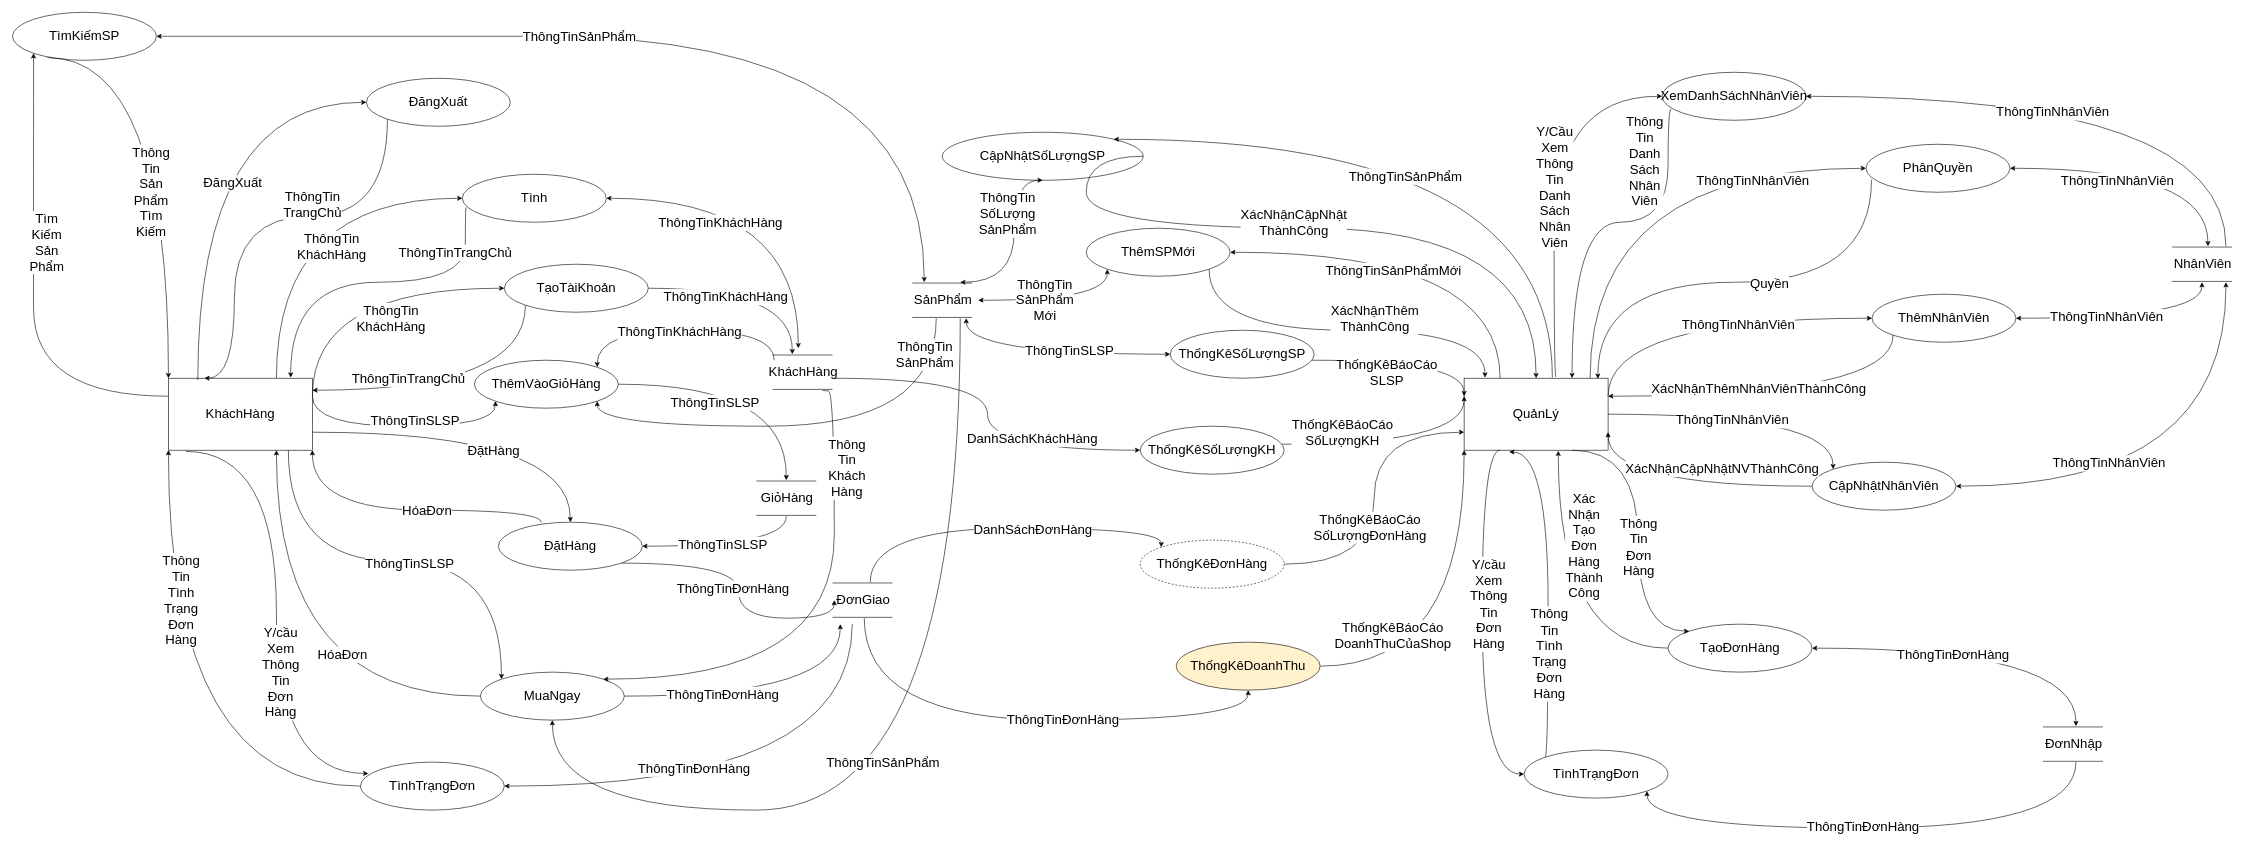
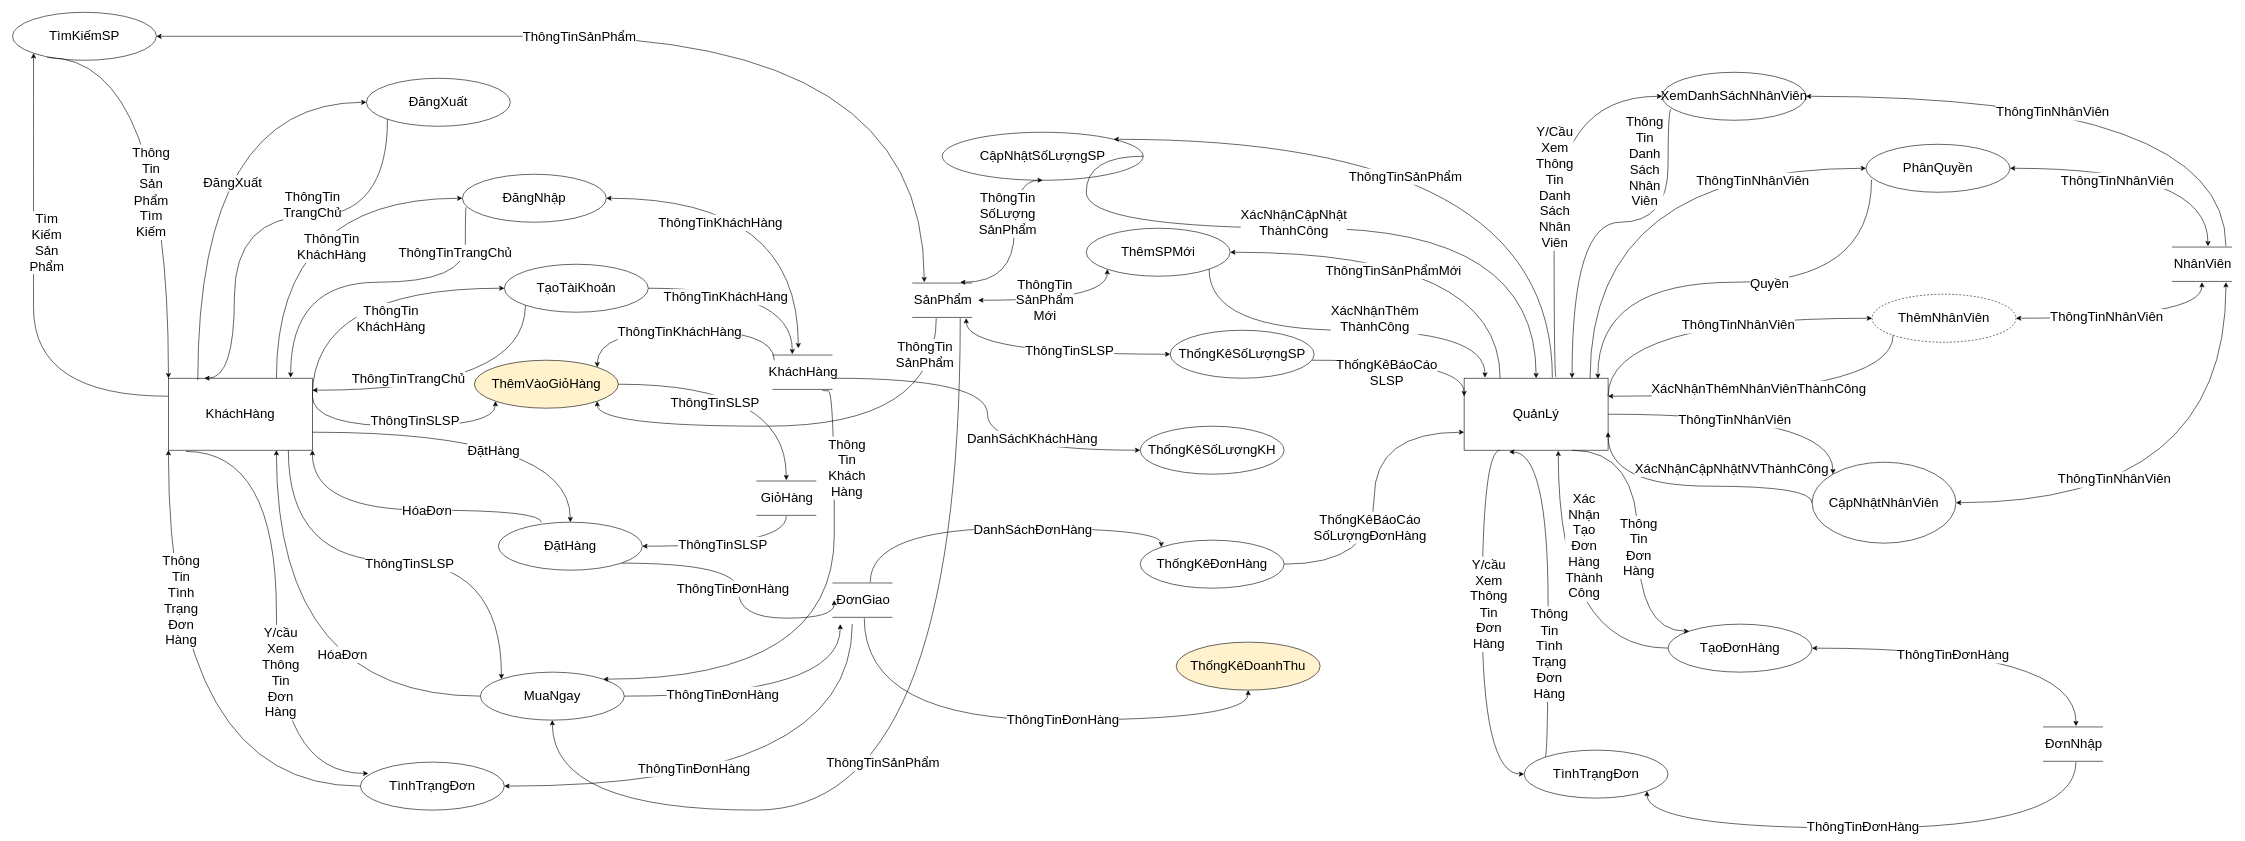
(534, 198) -> (534, 198)
(1944, 318) -> (1944, 318)
(546, 384) -> (546, 384)
(1434, 429) -> none
(1884, 486) -> (1884, 503)
(1212, 564) -> (1212, 564)
(1436, 600) -> none
